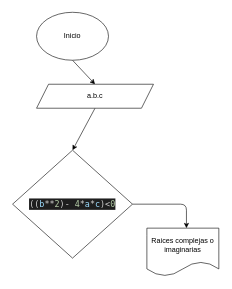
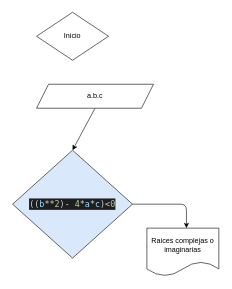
(72, 36) -> (72, 36)
(76, 64) -> none
(72, 204) -> (72, 204)
